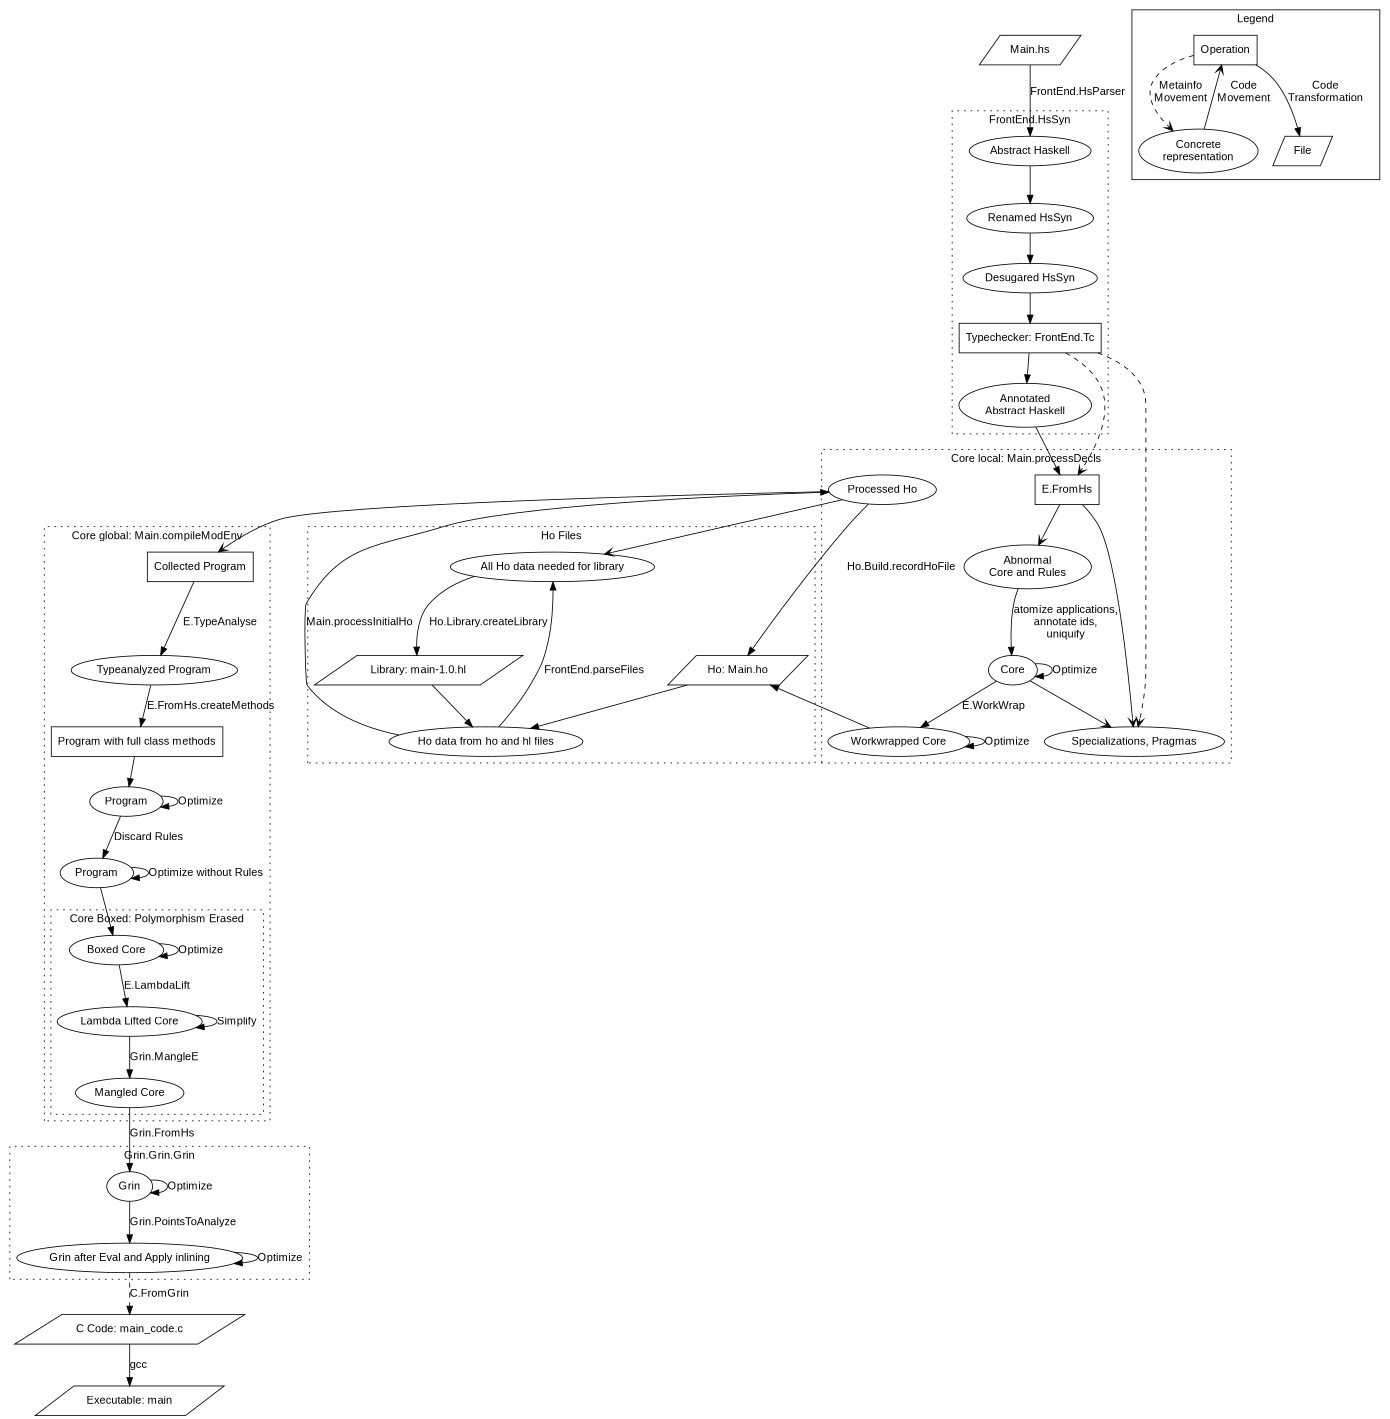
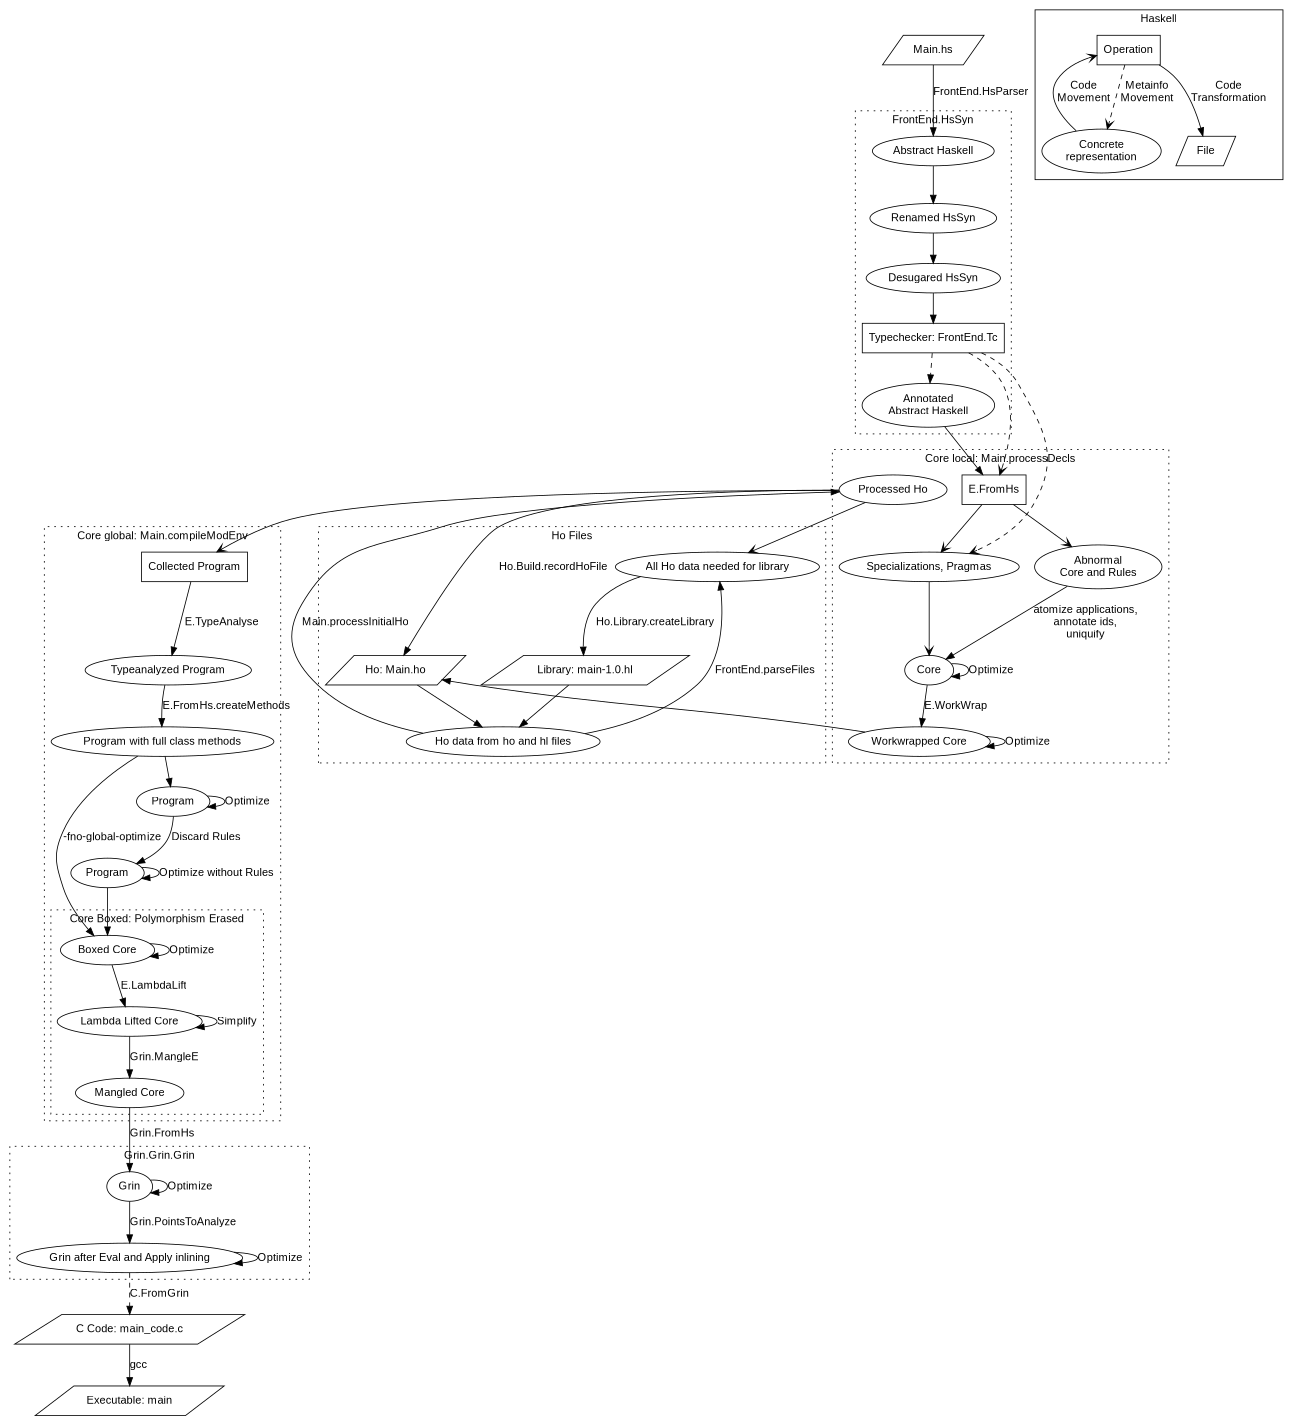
(1256, 19) -> (1159, 19)
(1028, 364) -> (931, 364)
(1067, 702) -> (929, 614)
(137, 742) -> (163, 742)
none -> (63, 831)
